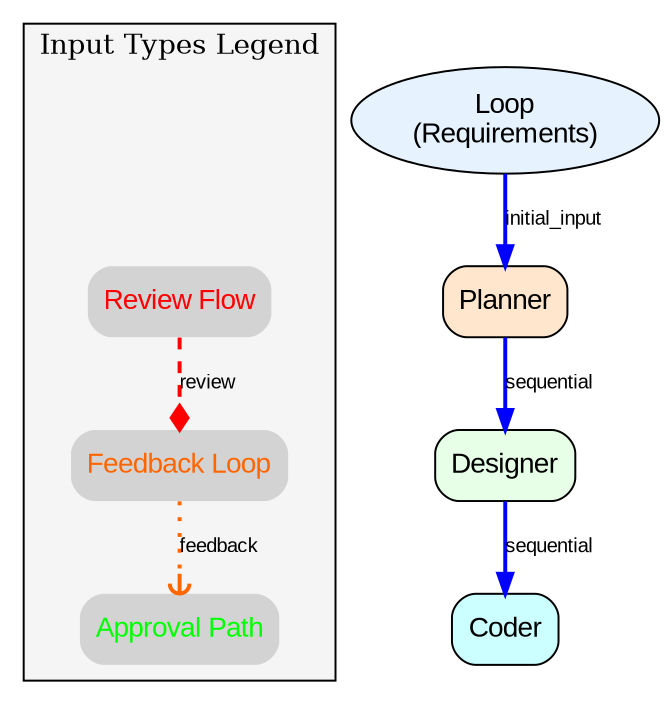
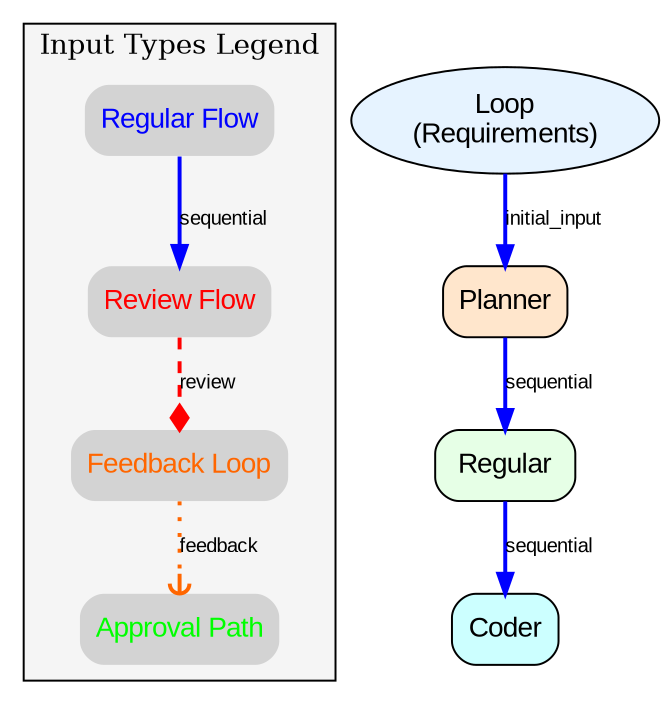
none -> (180, 120)
(505, 466) -> (505, 466)
